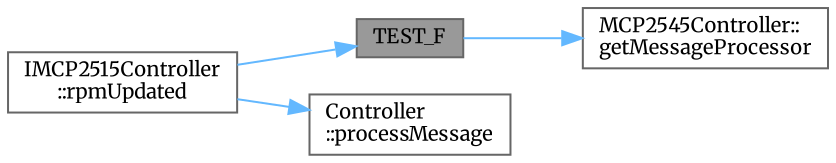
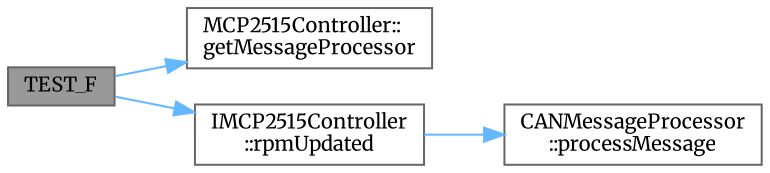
(705, 38) -> (309, 38)
(286, 57) -> (145, 102)
(410, 125) -> (633, 135)
